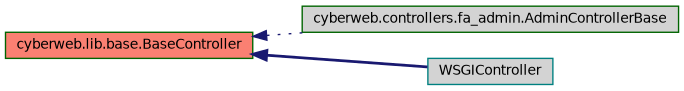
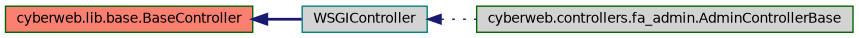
(288, 34) -> (459, 19)
